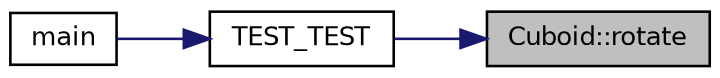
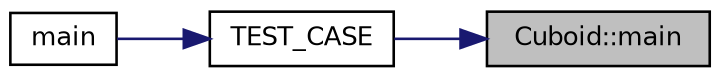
(302, 39) -> (302, 39)
(598, 39) -> (598, 39)
